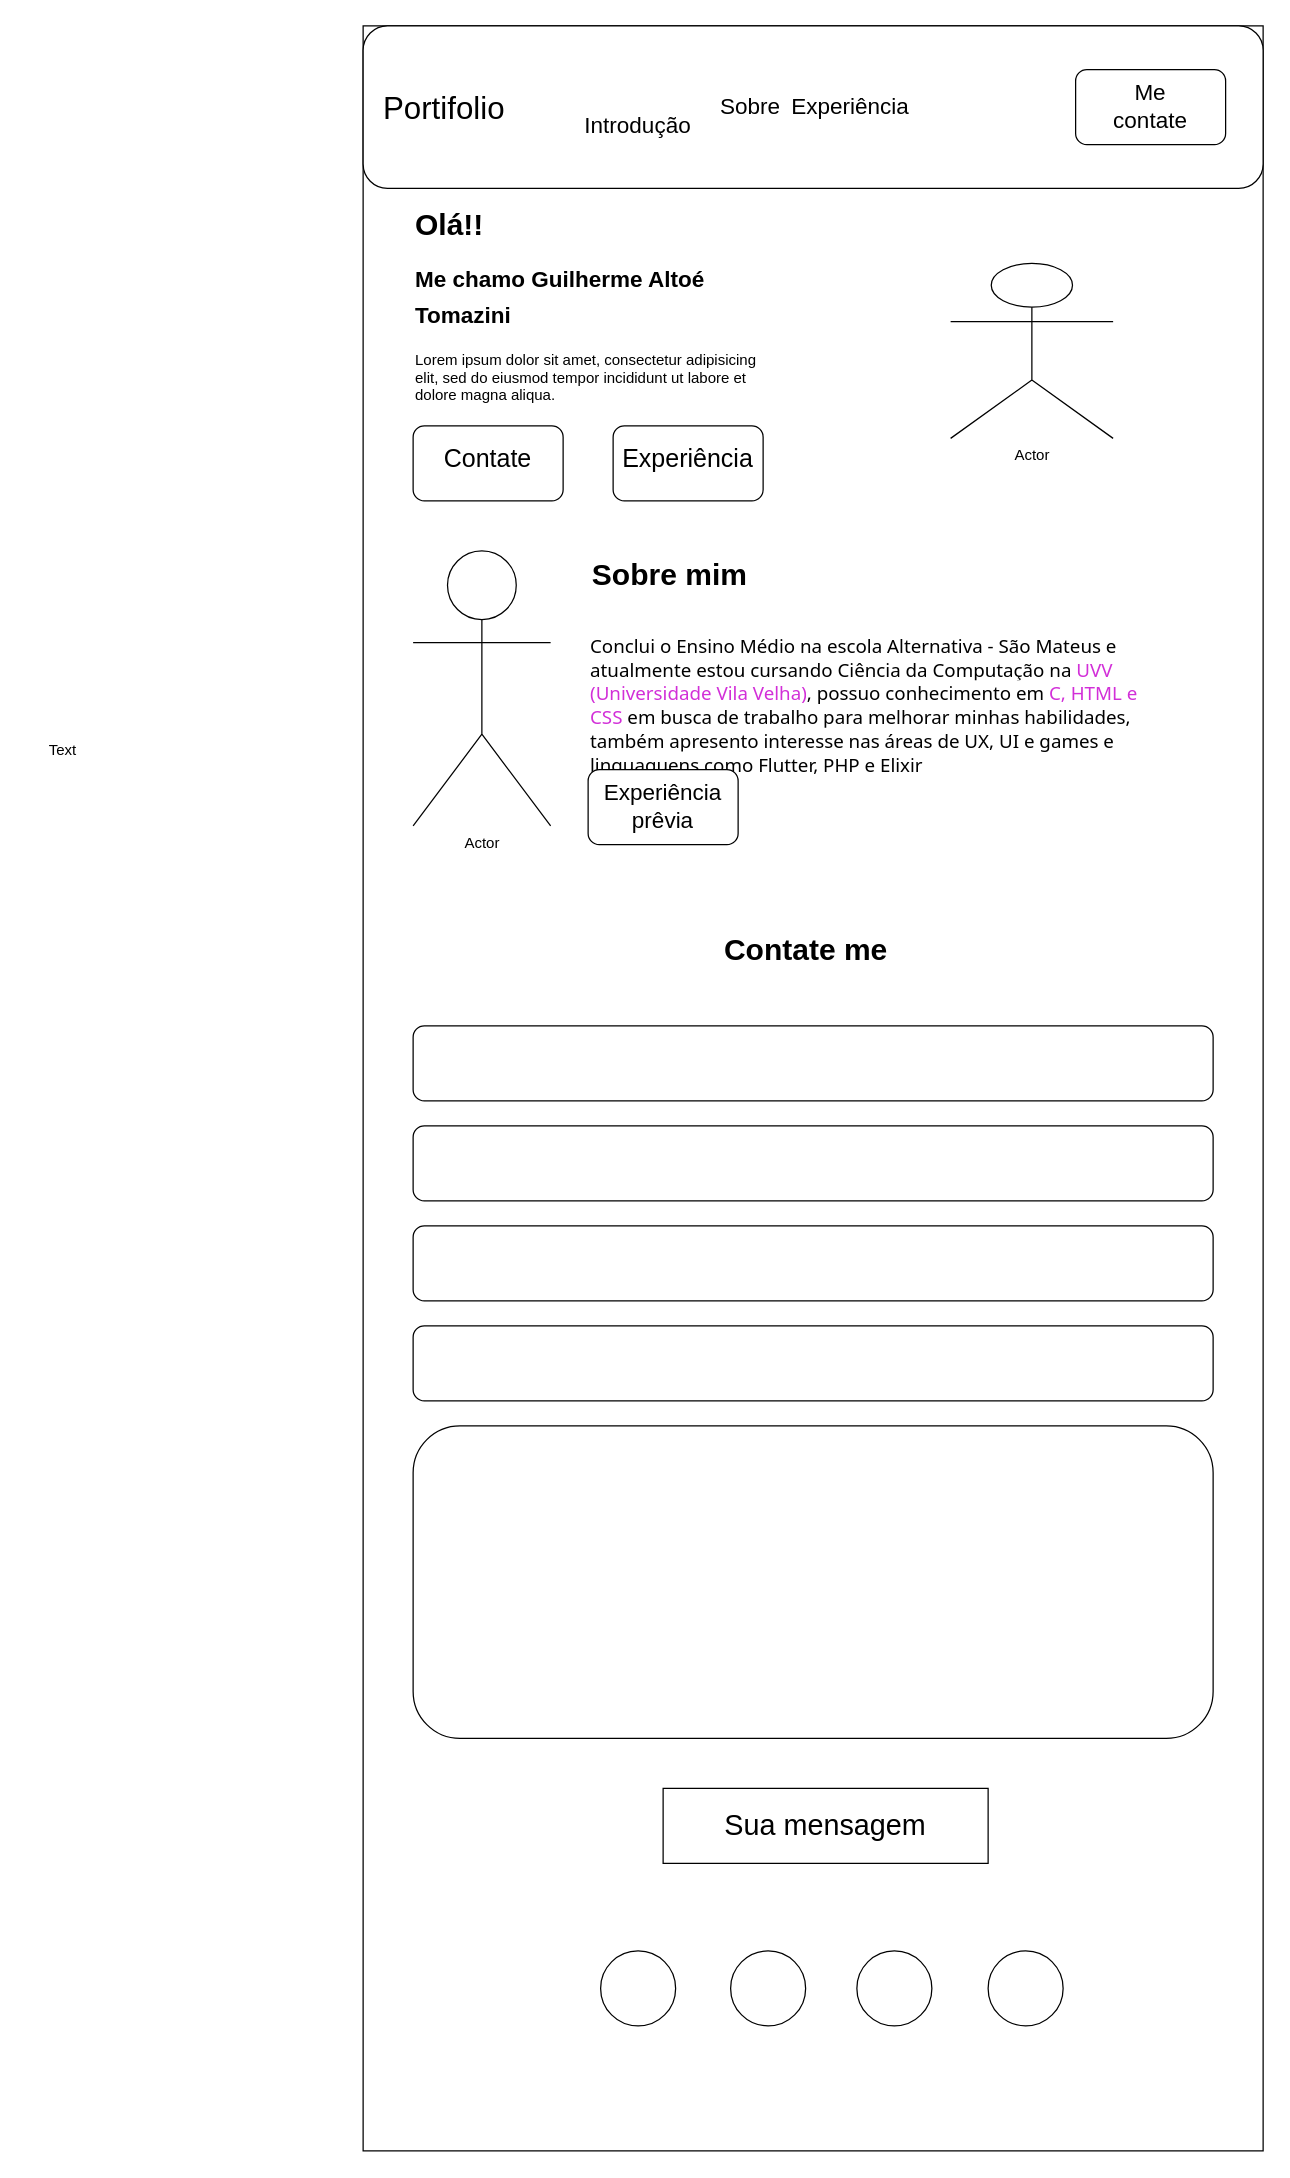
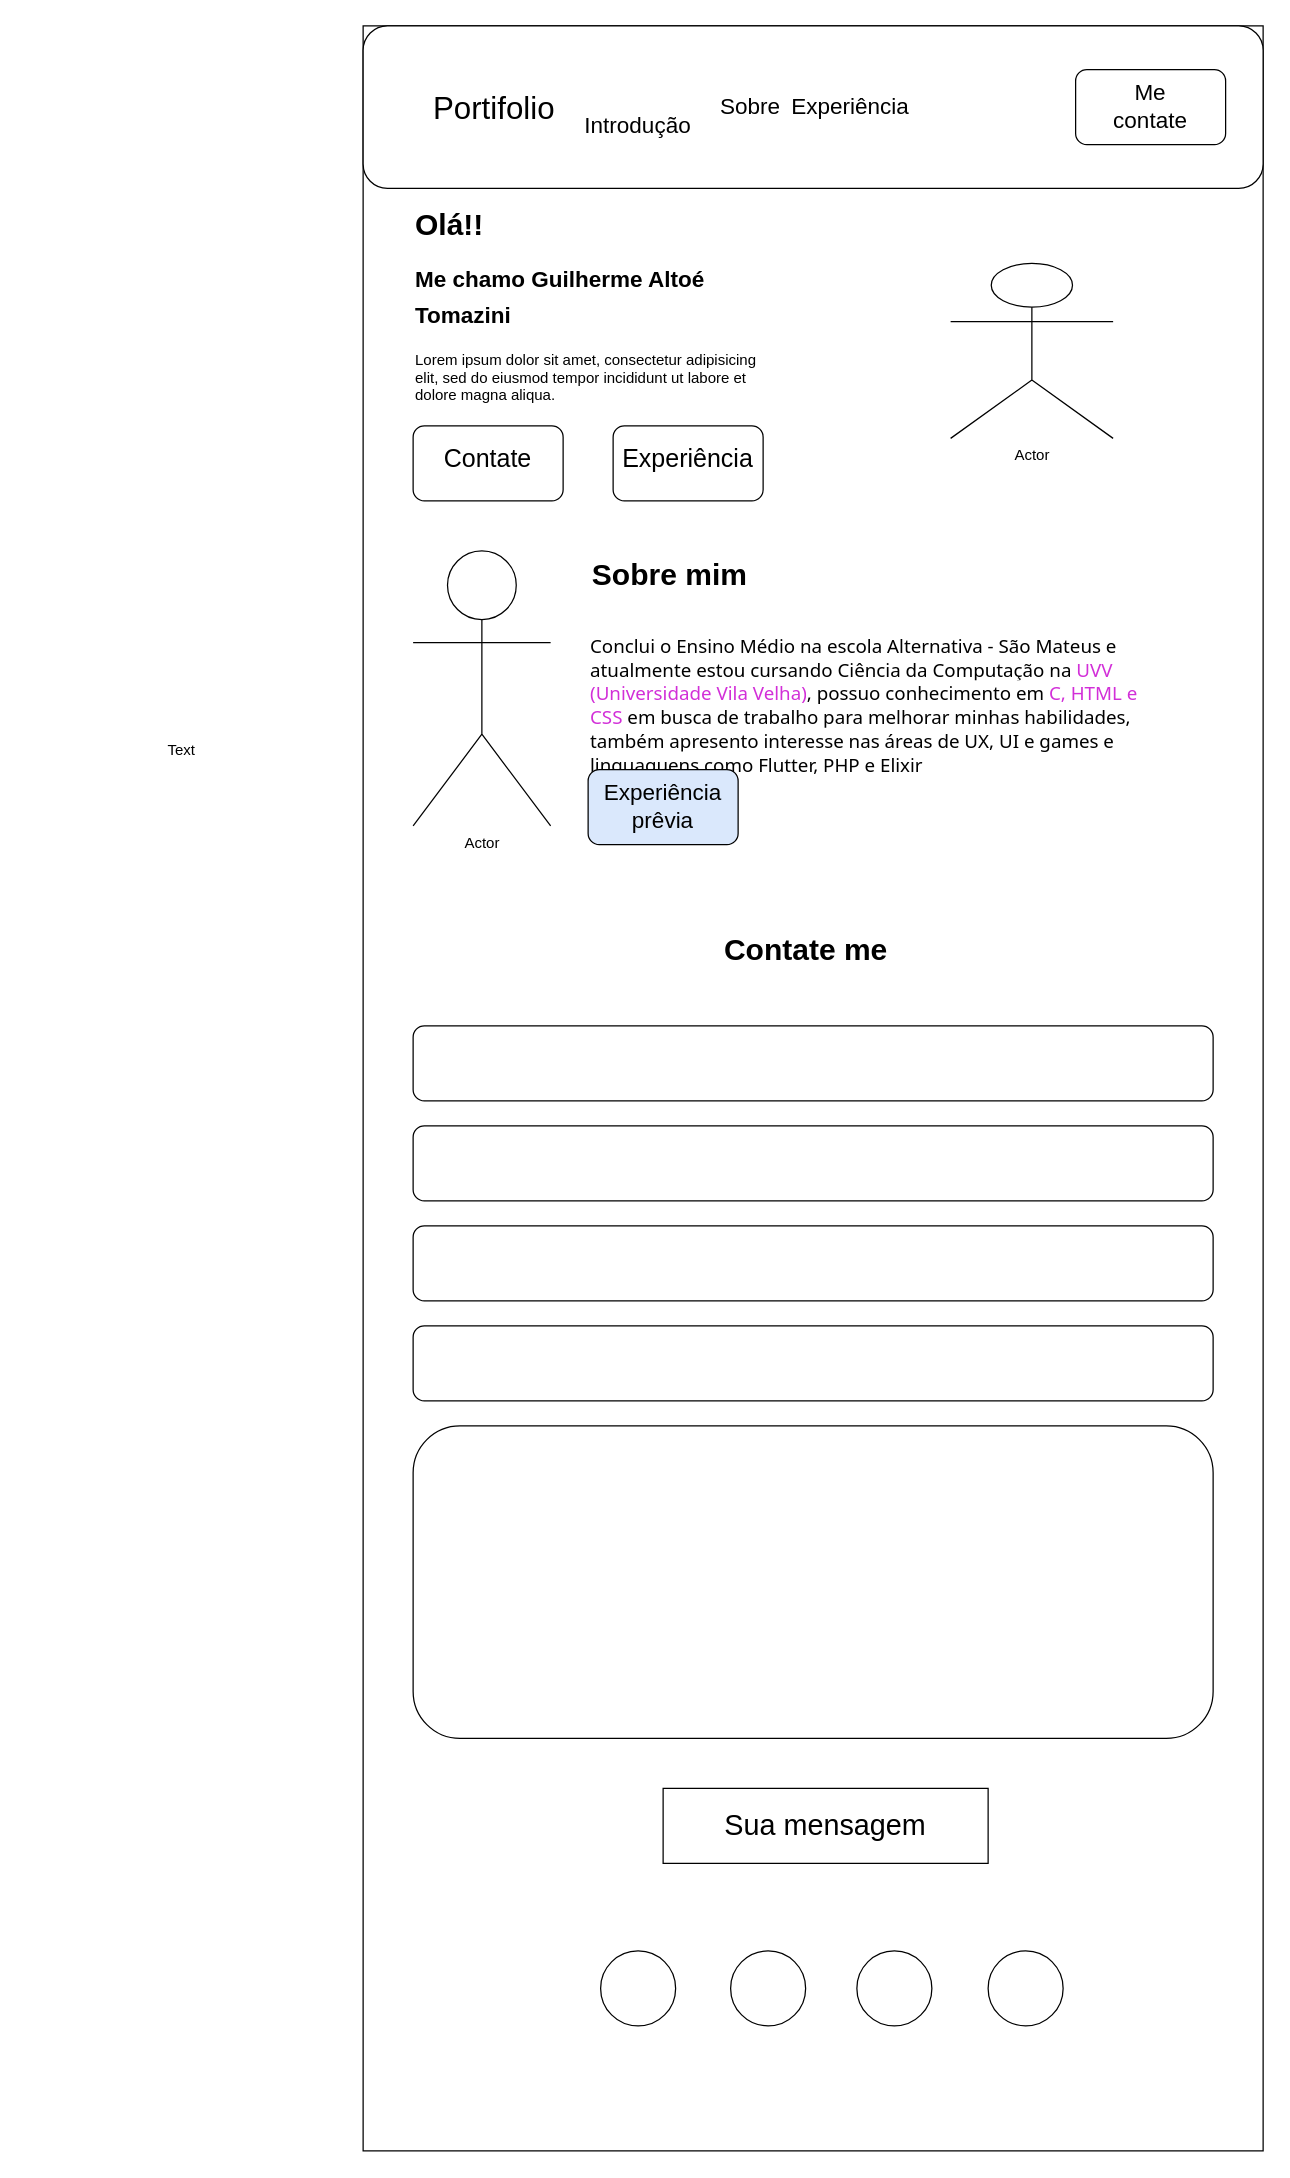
(444, 107) -> (494, 107)
(63, 751) -> (182, 751)
(663, 807) -> (663, 807)
